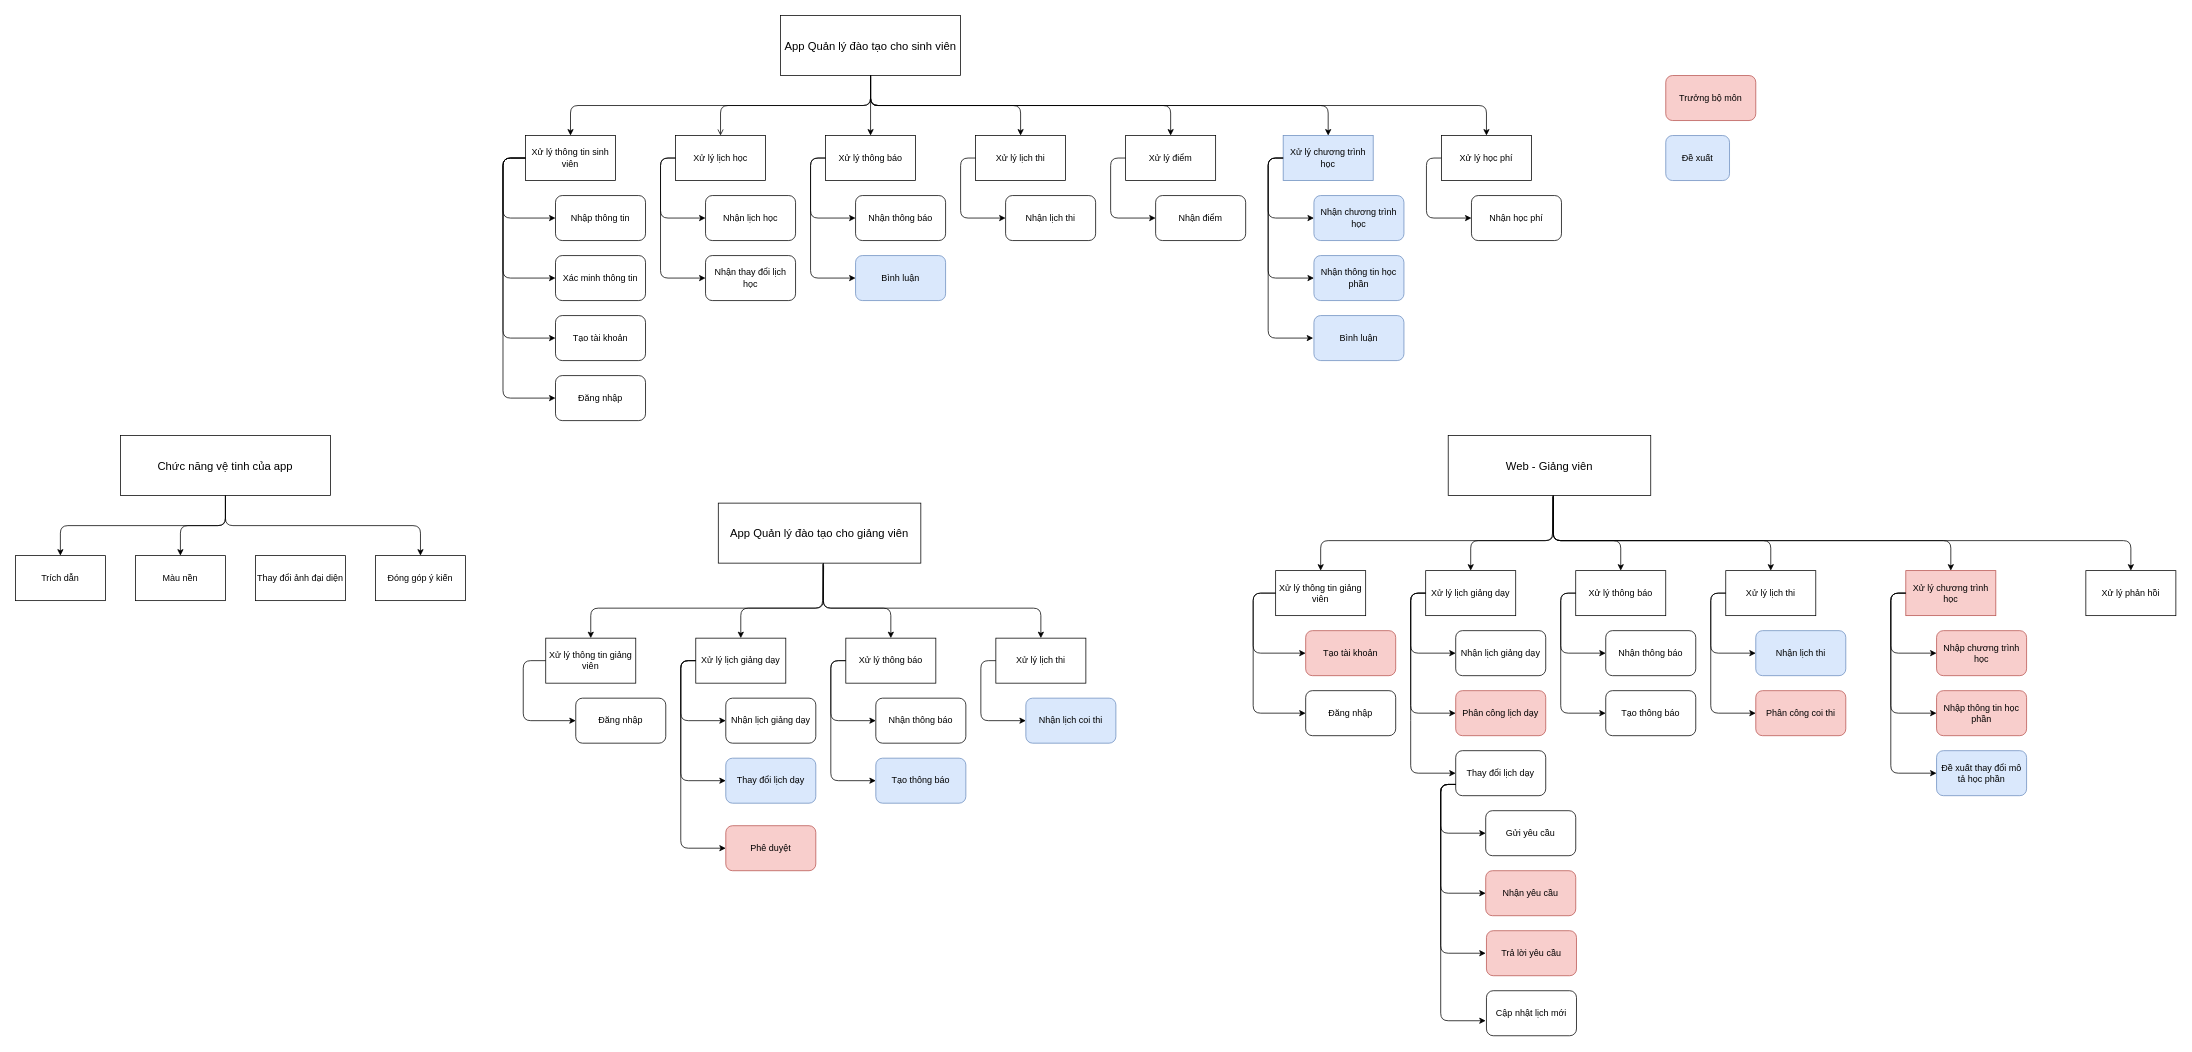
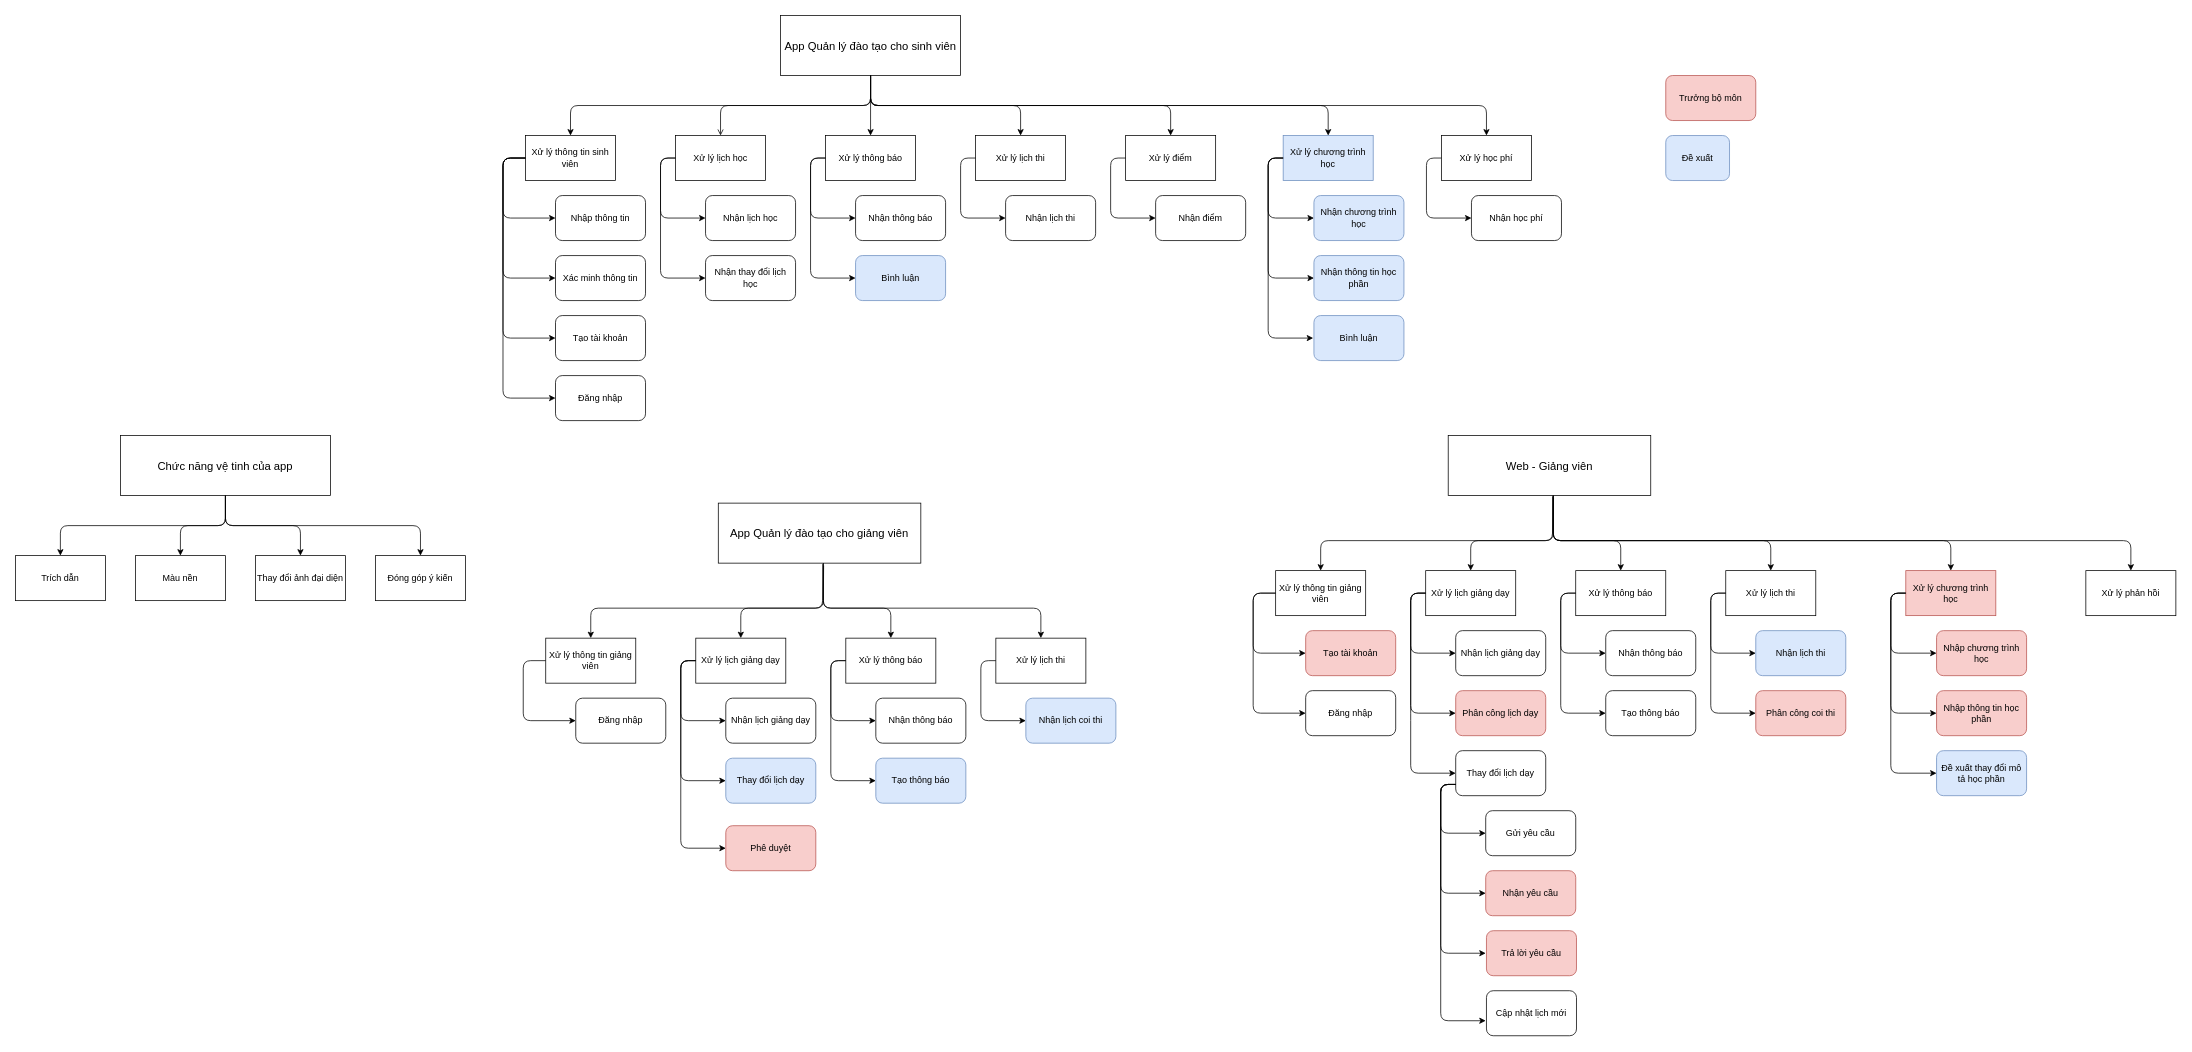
none -> (300, 538)
